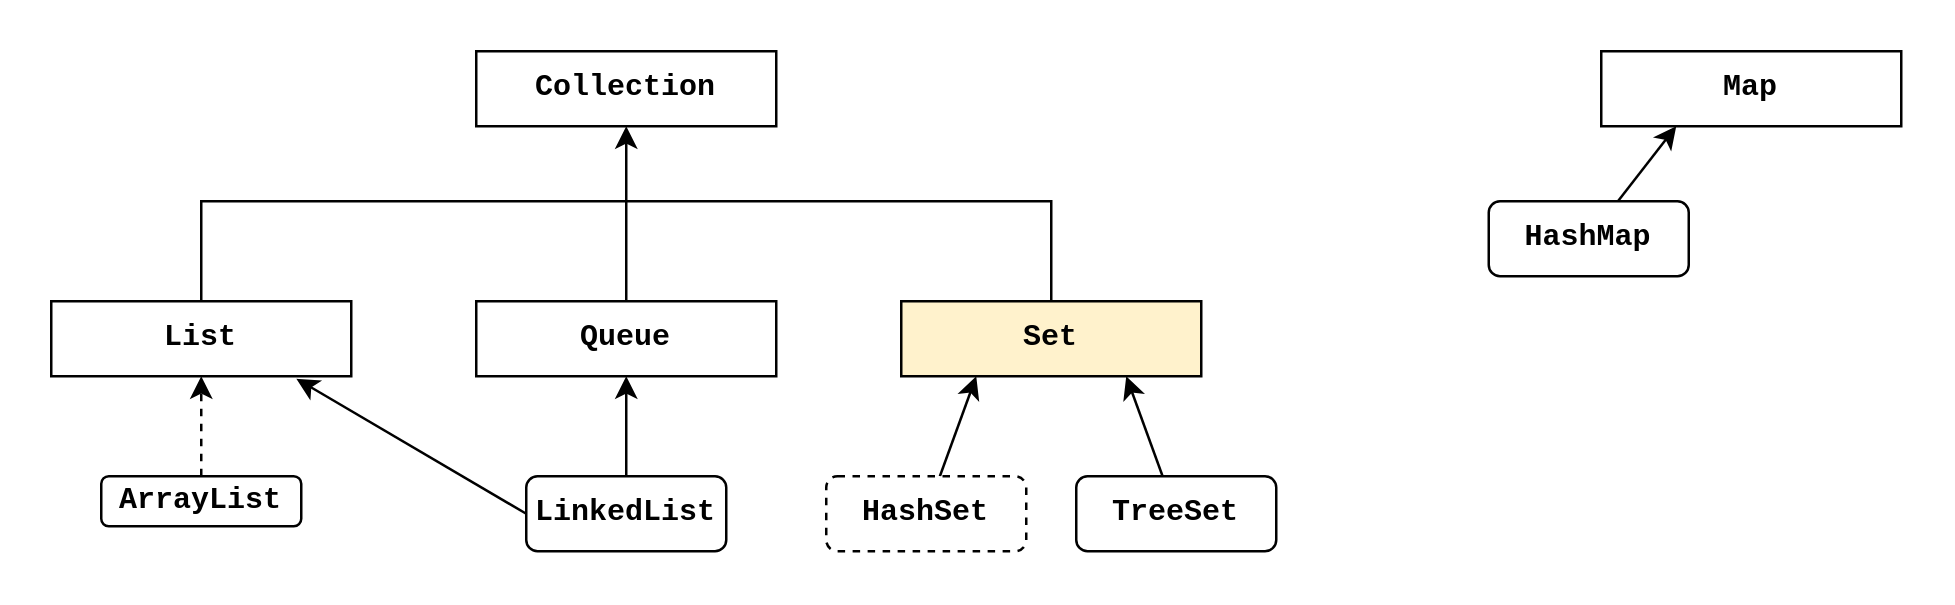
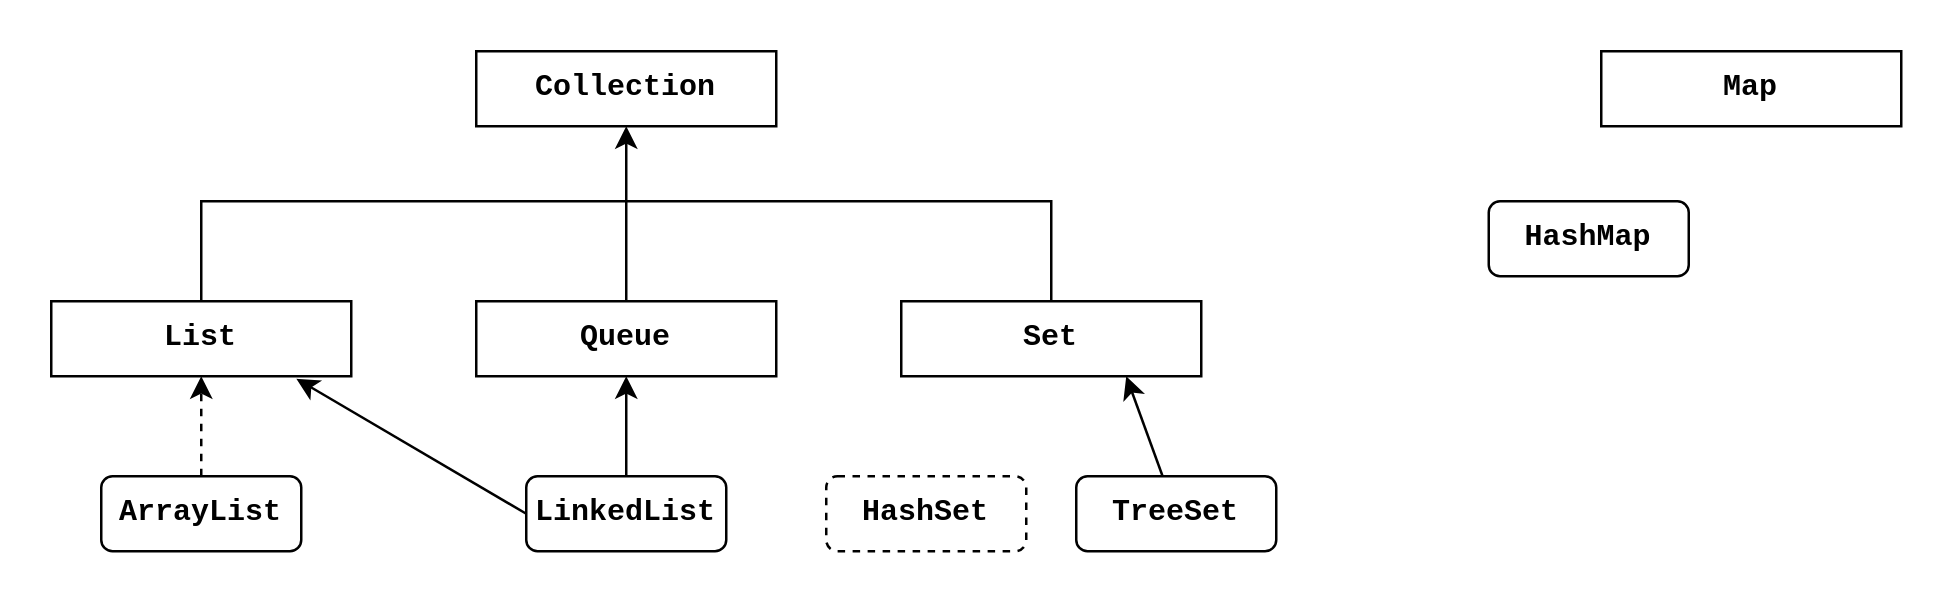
(1642, 170) -> none
(1051, 339) -> (1051, 339)
(955, 434) -> none
(201, 501) -> (201, 514)
